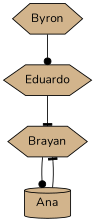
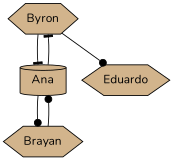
none -> (37, 47)
none -> (49, 52)
(48, 109) -> none
(53, 174) -> (37, 108)
